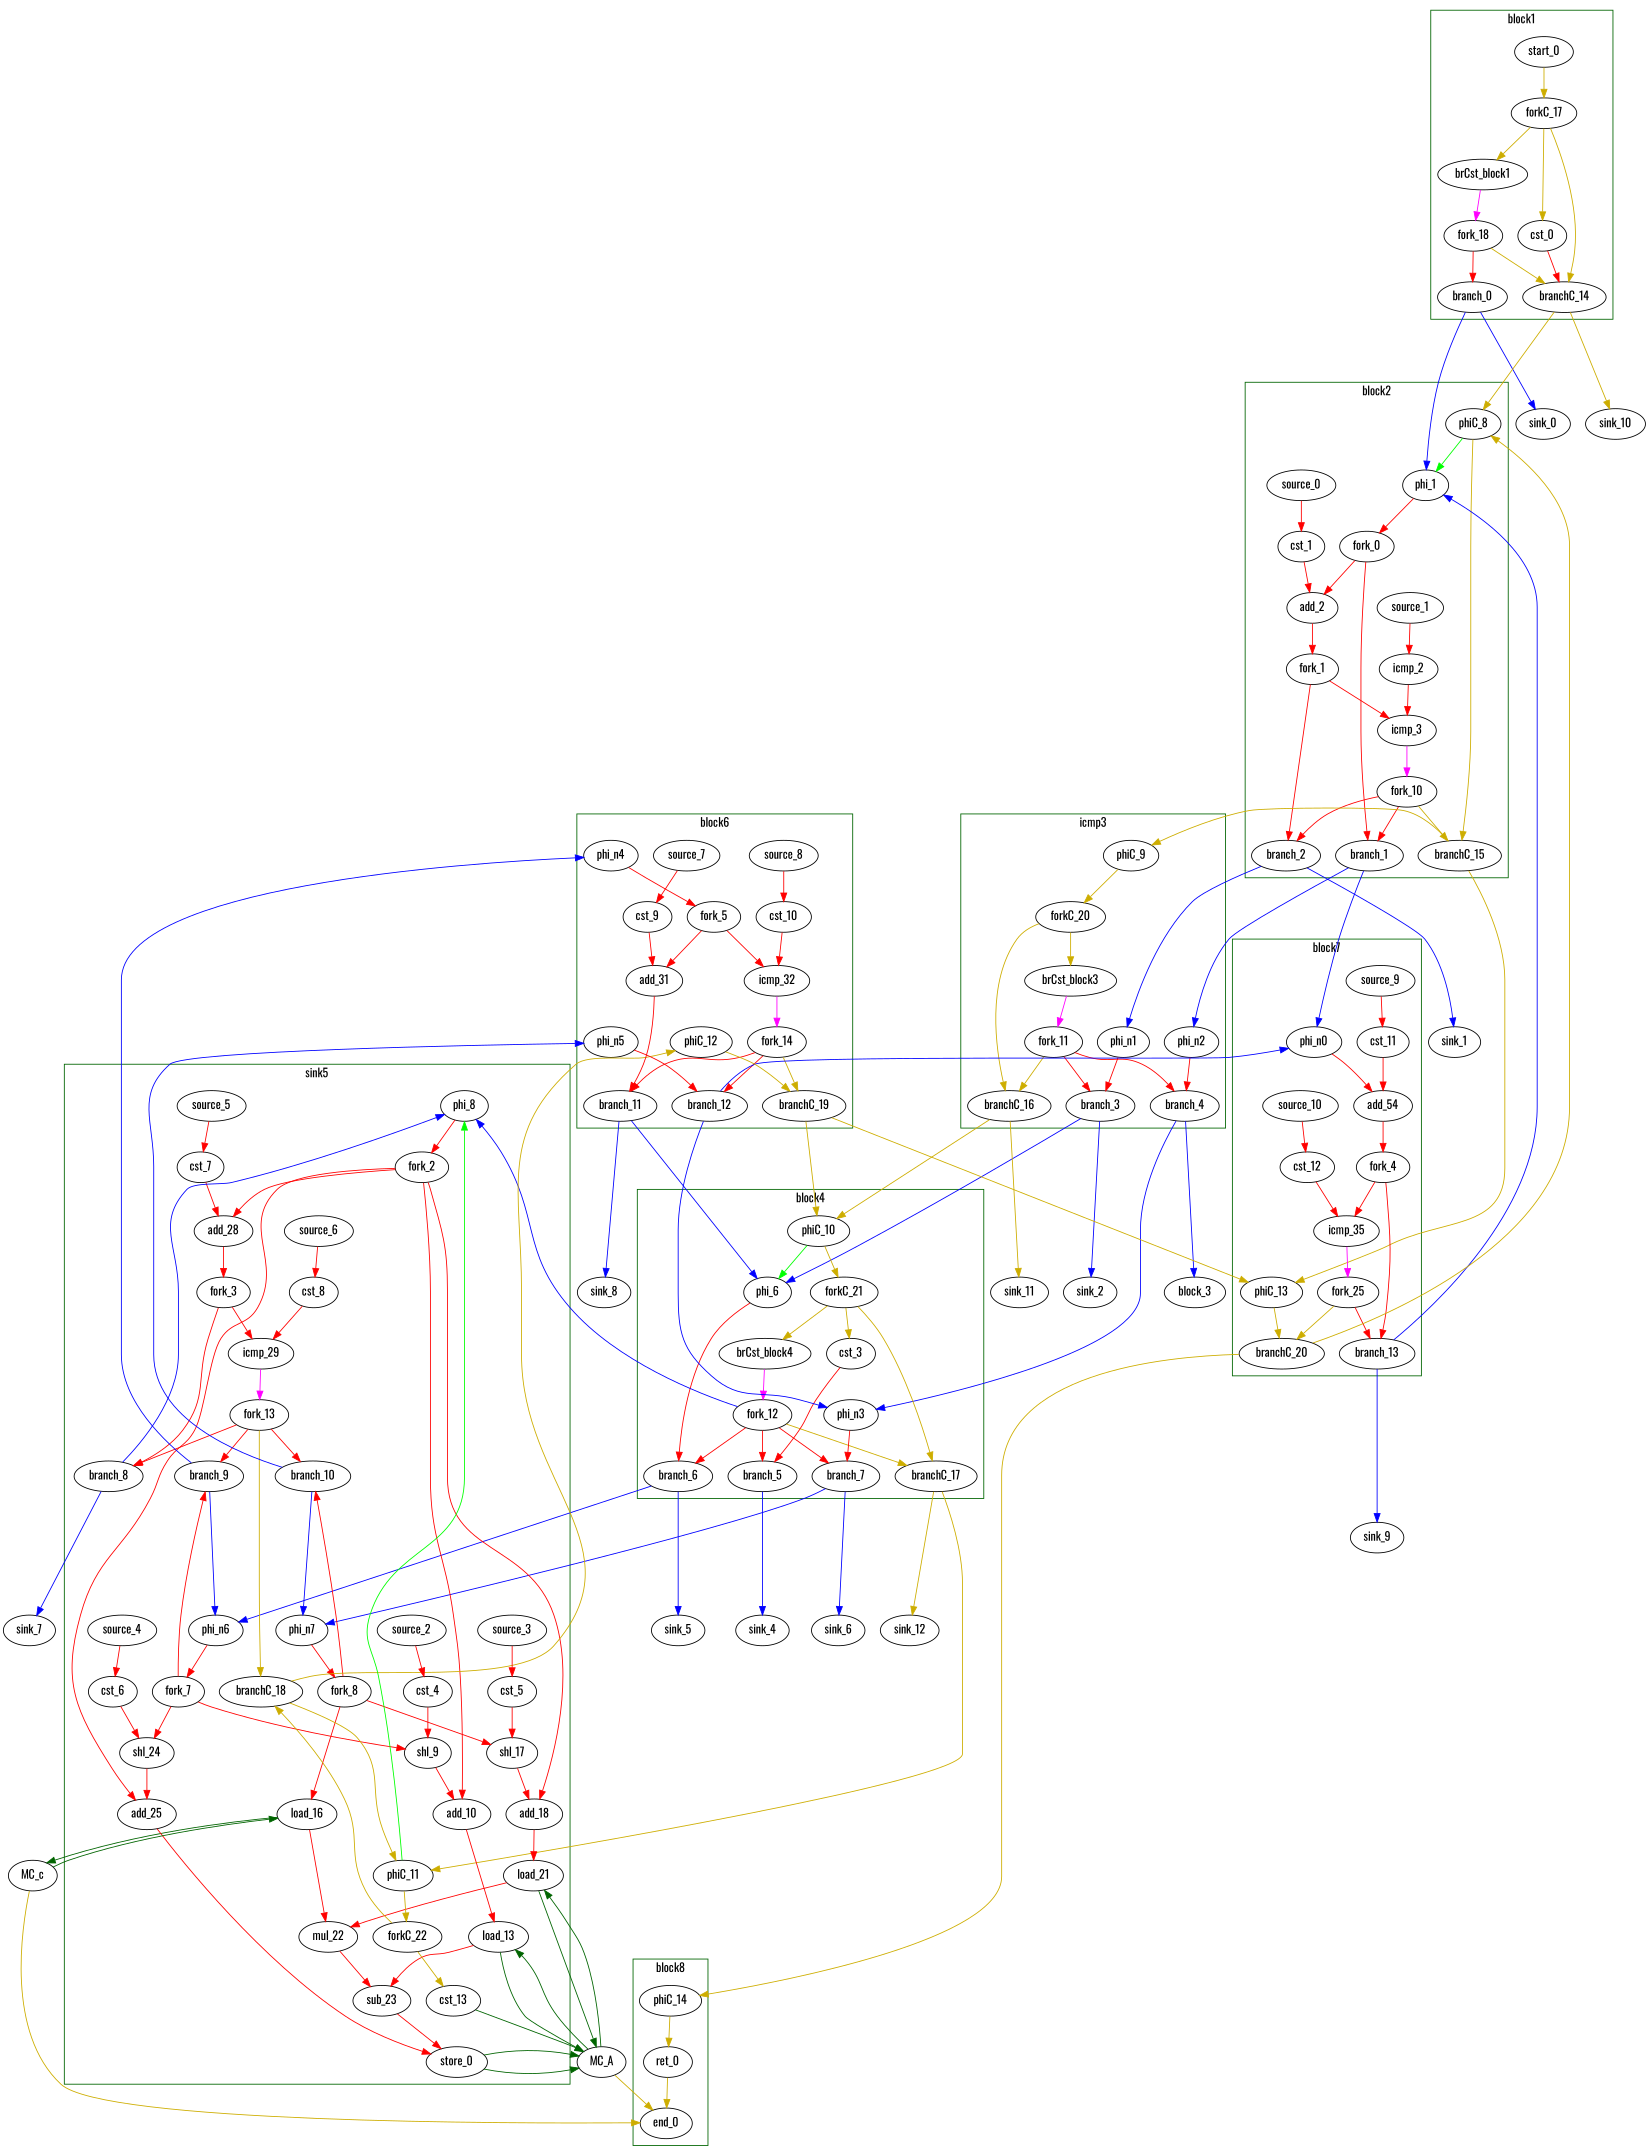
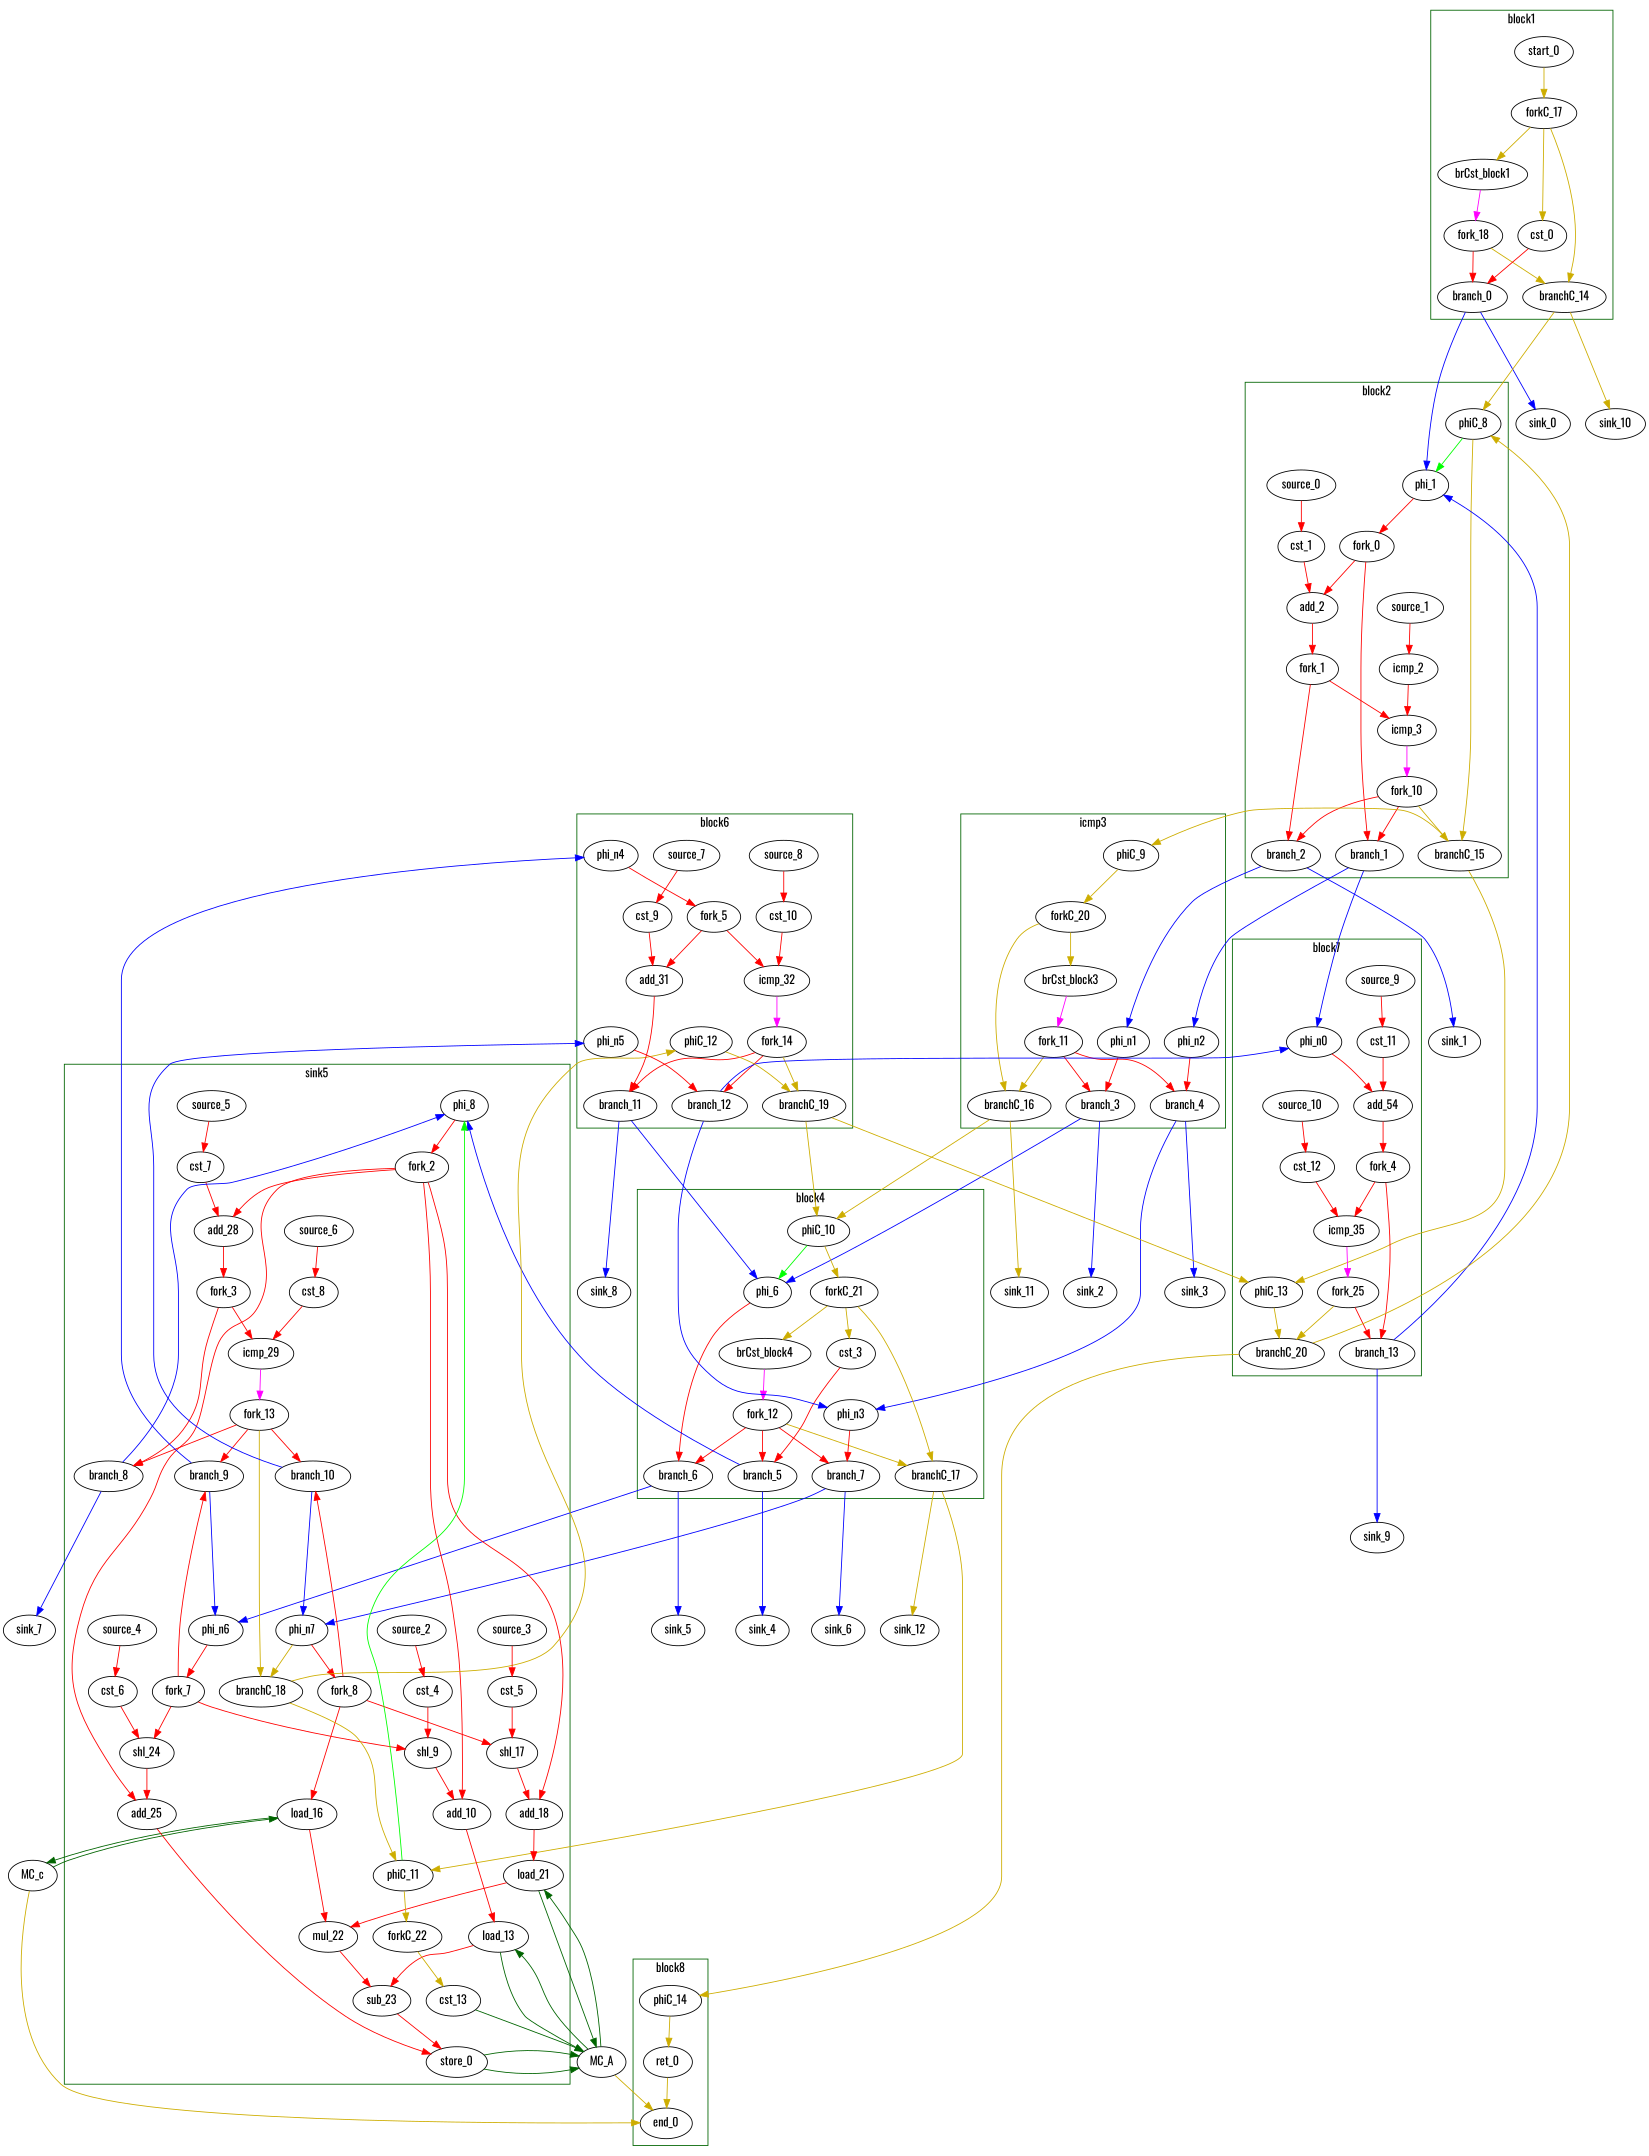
(1552, 262) -> (1508, 266)
(1195, 1292) -> (1195, 1292)
(562, 1297) -> (561, 1333)
(350, 1813) -> (284, 1657)
